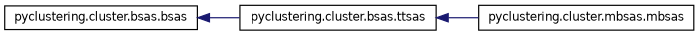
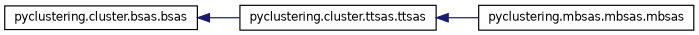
(338, 18) -> (338, 18)
(586, 18) -> (586, 18)
